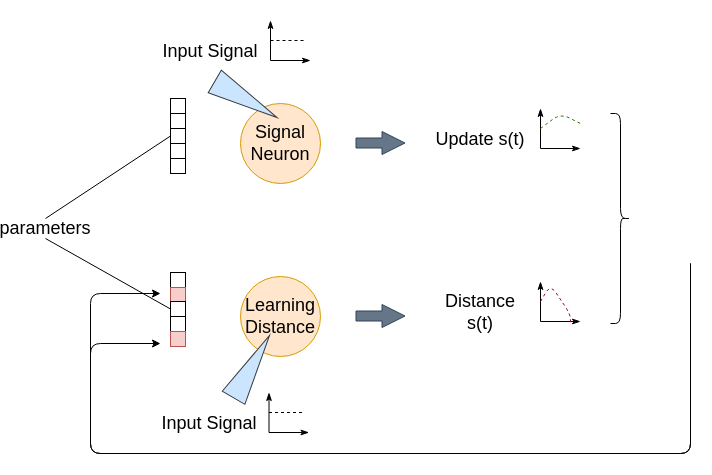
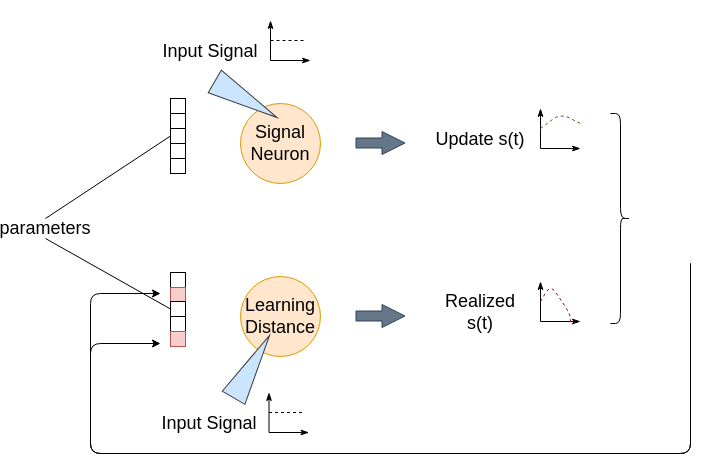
(481, 313) -> (481, 313)
